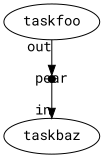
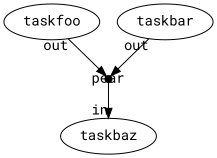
none -> (165, 22)
